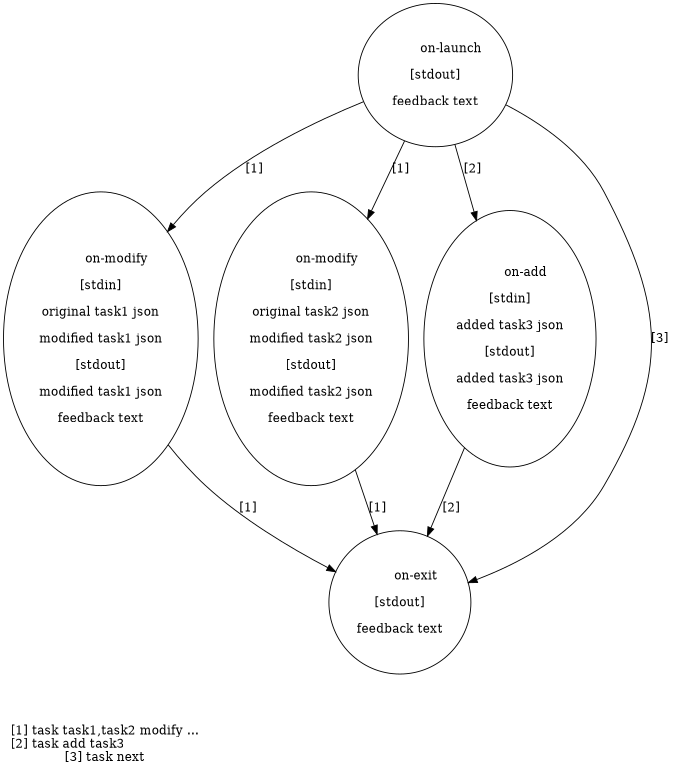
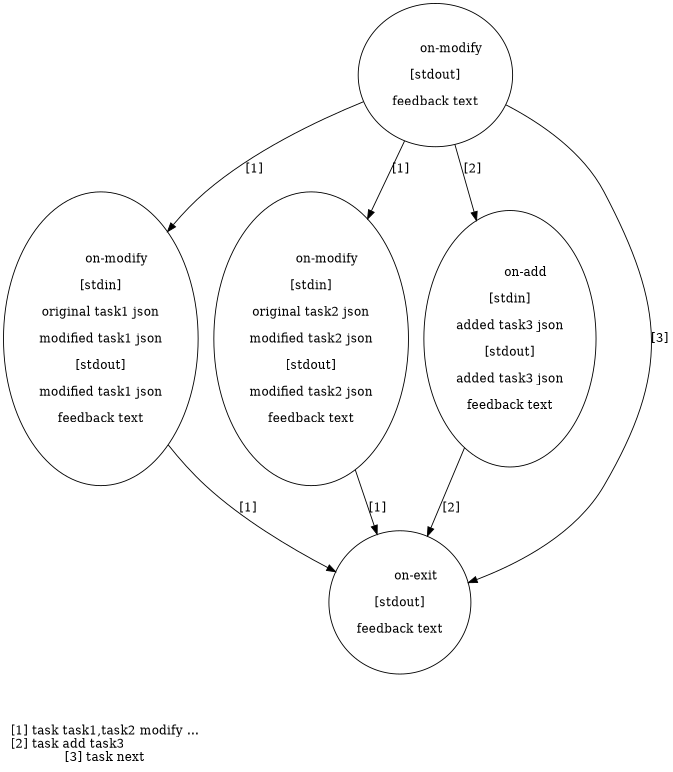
(435, 75) -> (435, 75)
